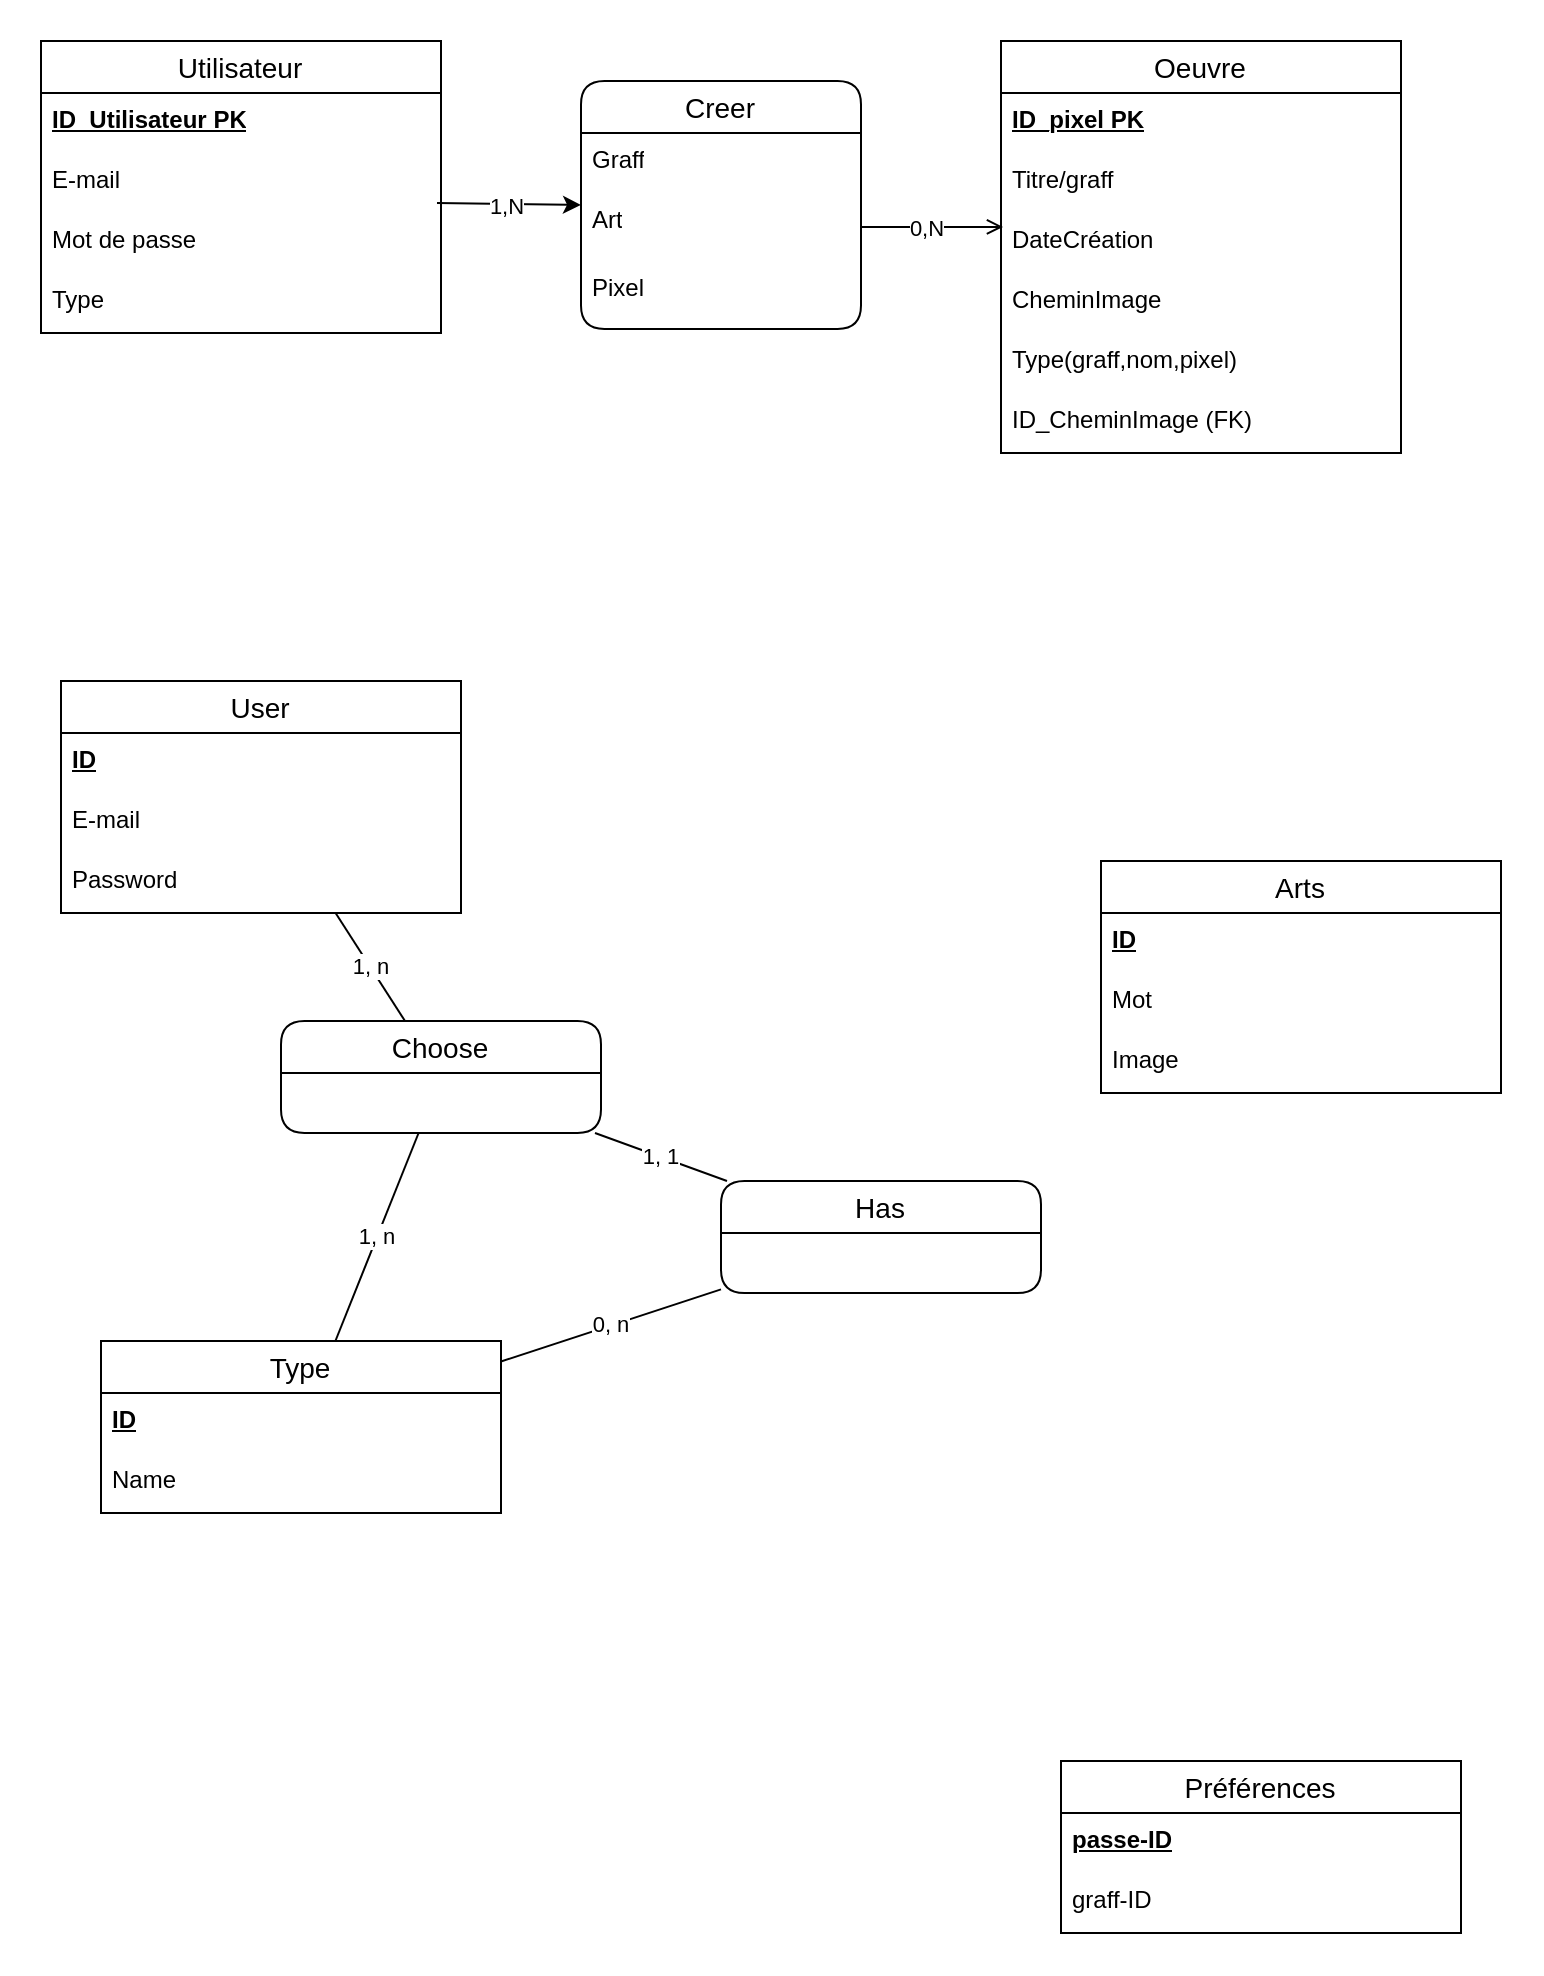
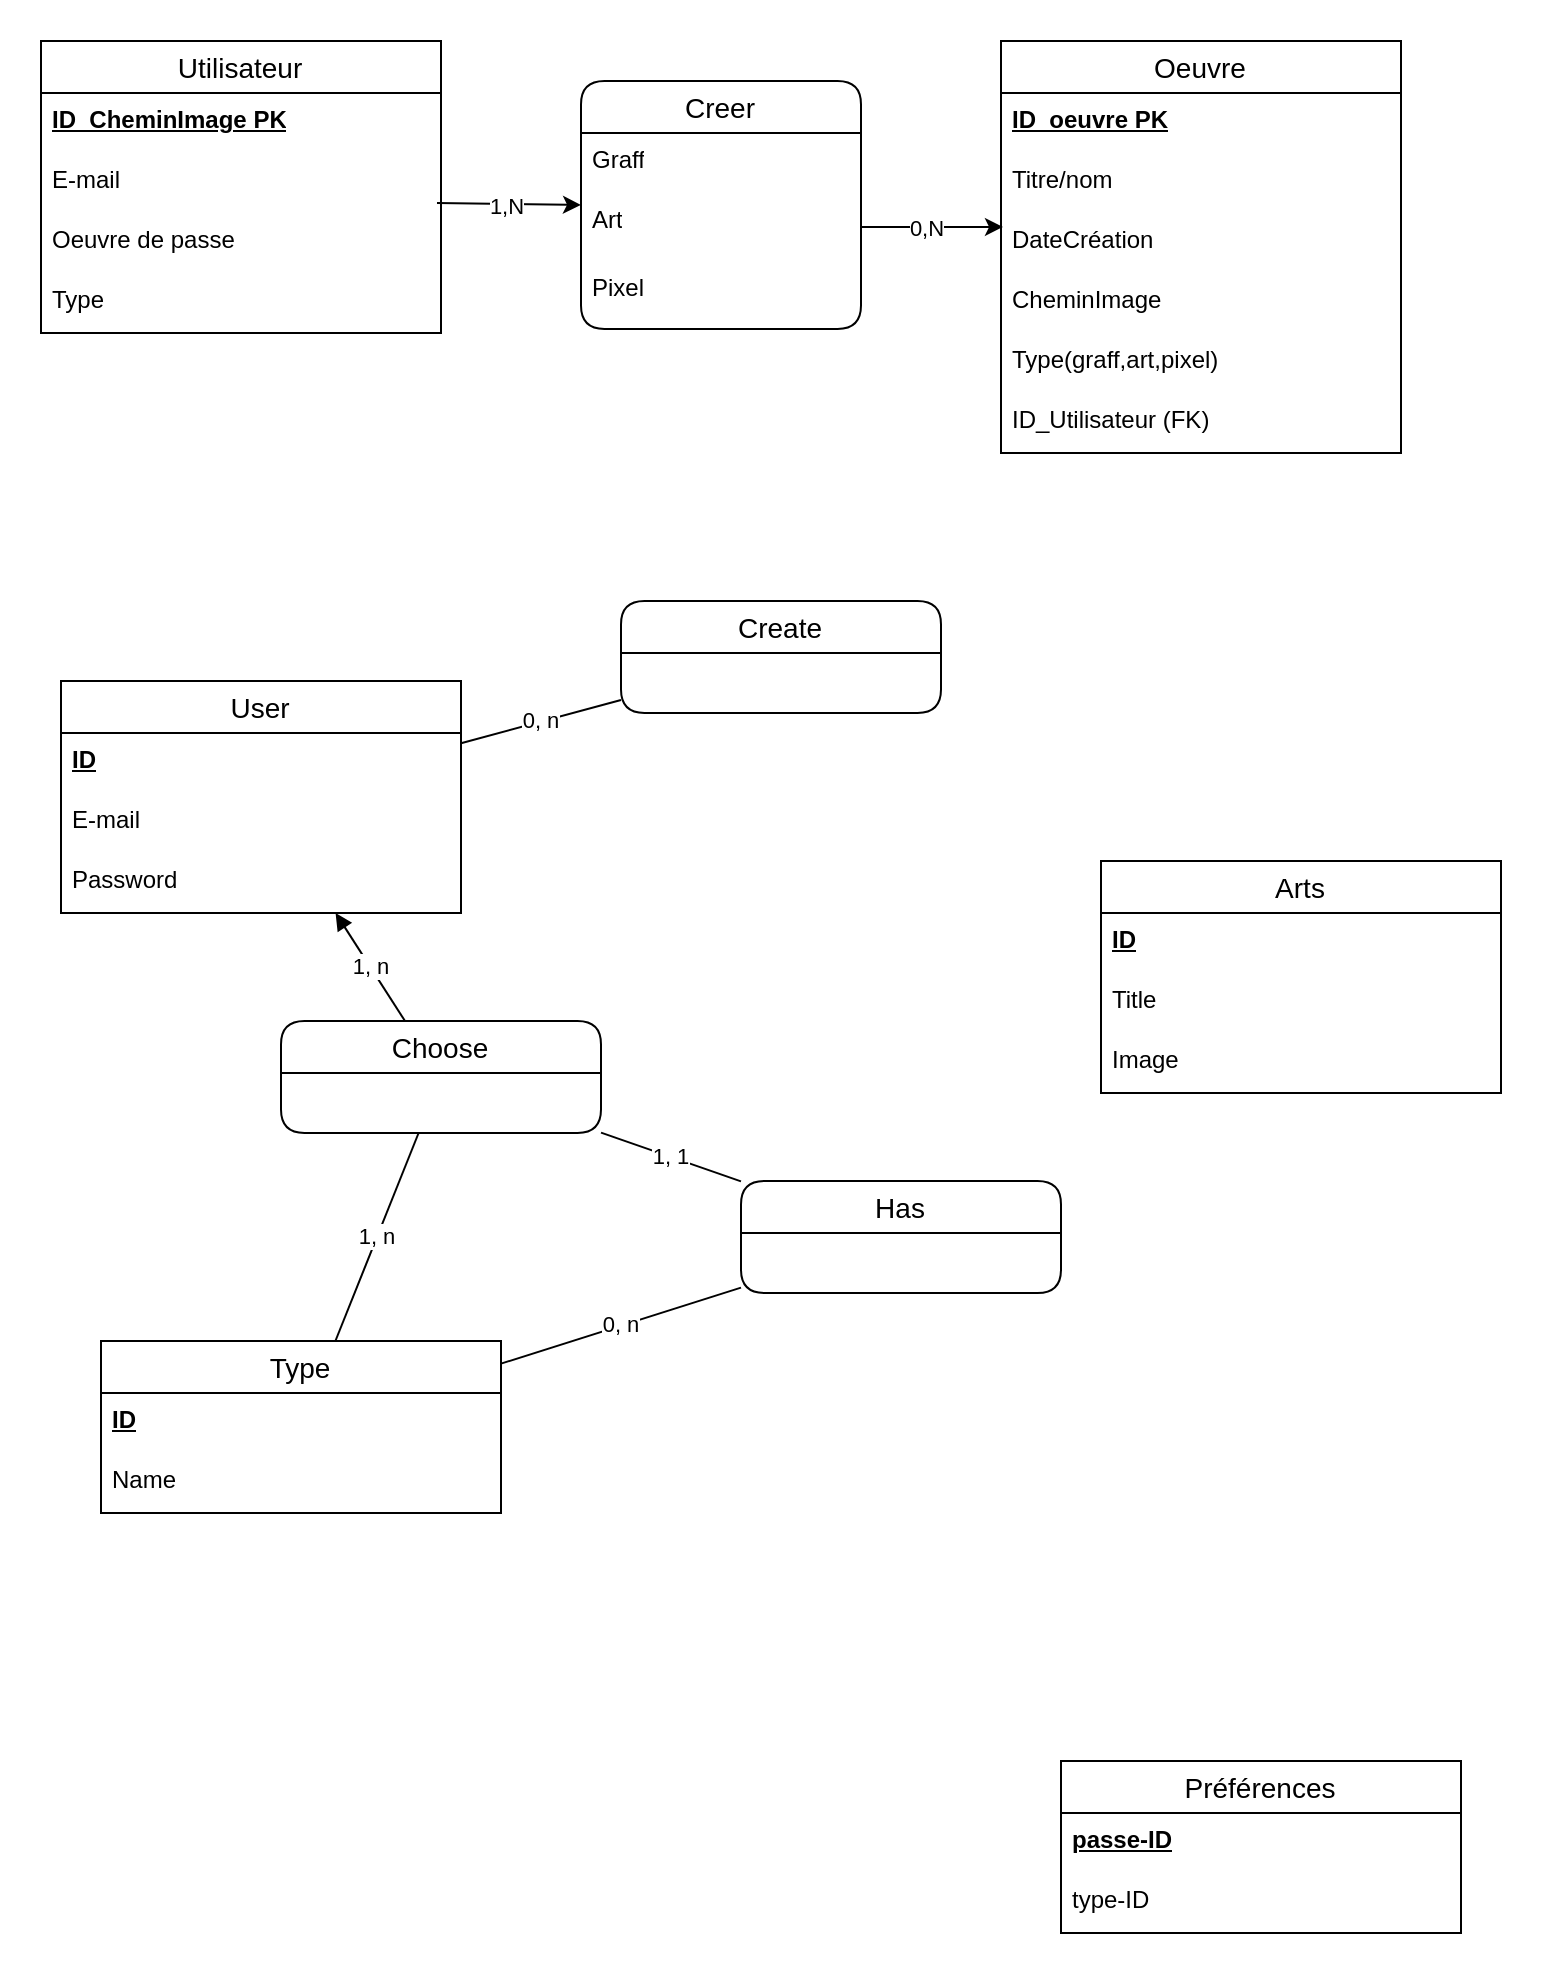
(155, 121) -> (161, 121)
(1078, 121) -> (1091, 121)
(1084, 181) -> (1070, 181)
(991, 227) -> (988, 227)
(127, 241) -> (148, 241)
(1142, 361) -> (1142, 361)
(1134, 421) -> (1128, 421)
none -> (781, 657)
none -> (583, 710)
(342, 923) -> (345, 928)
(1133, 1001) -> (1140, 1001)
(881, 1237) -> (901, 1237)
(1127, 1901) -> (1120, 1901)
